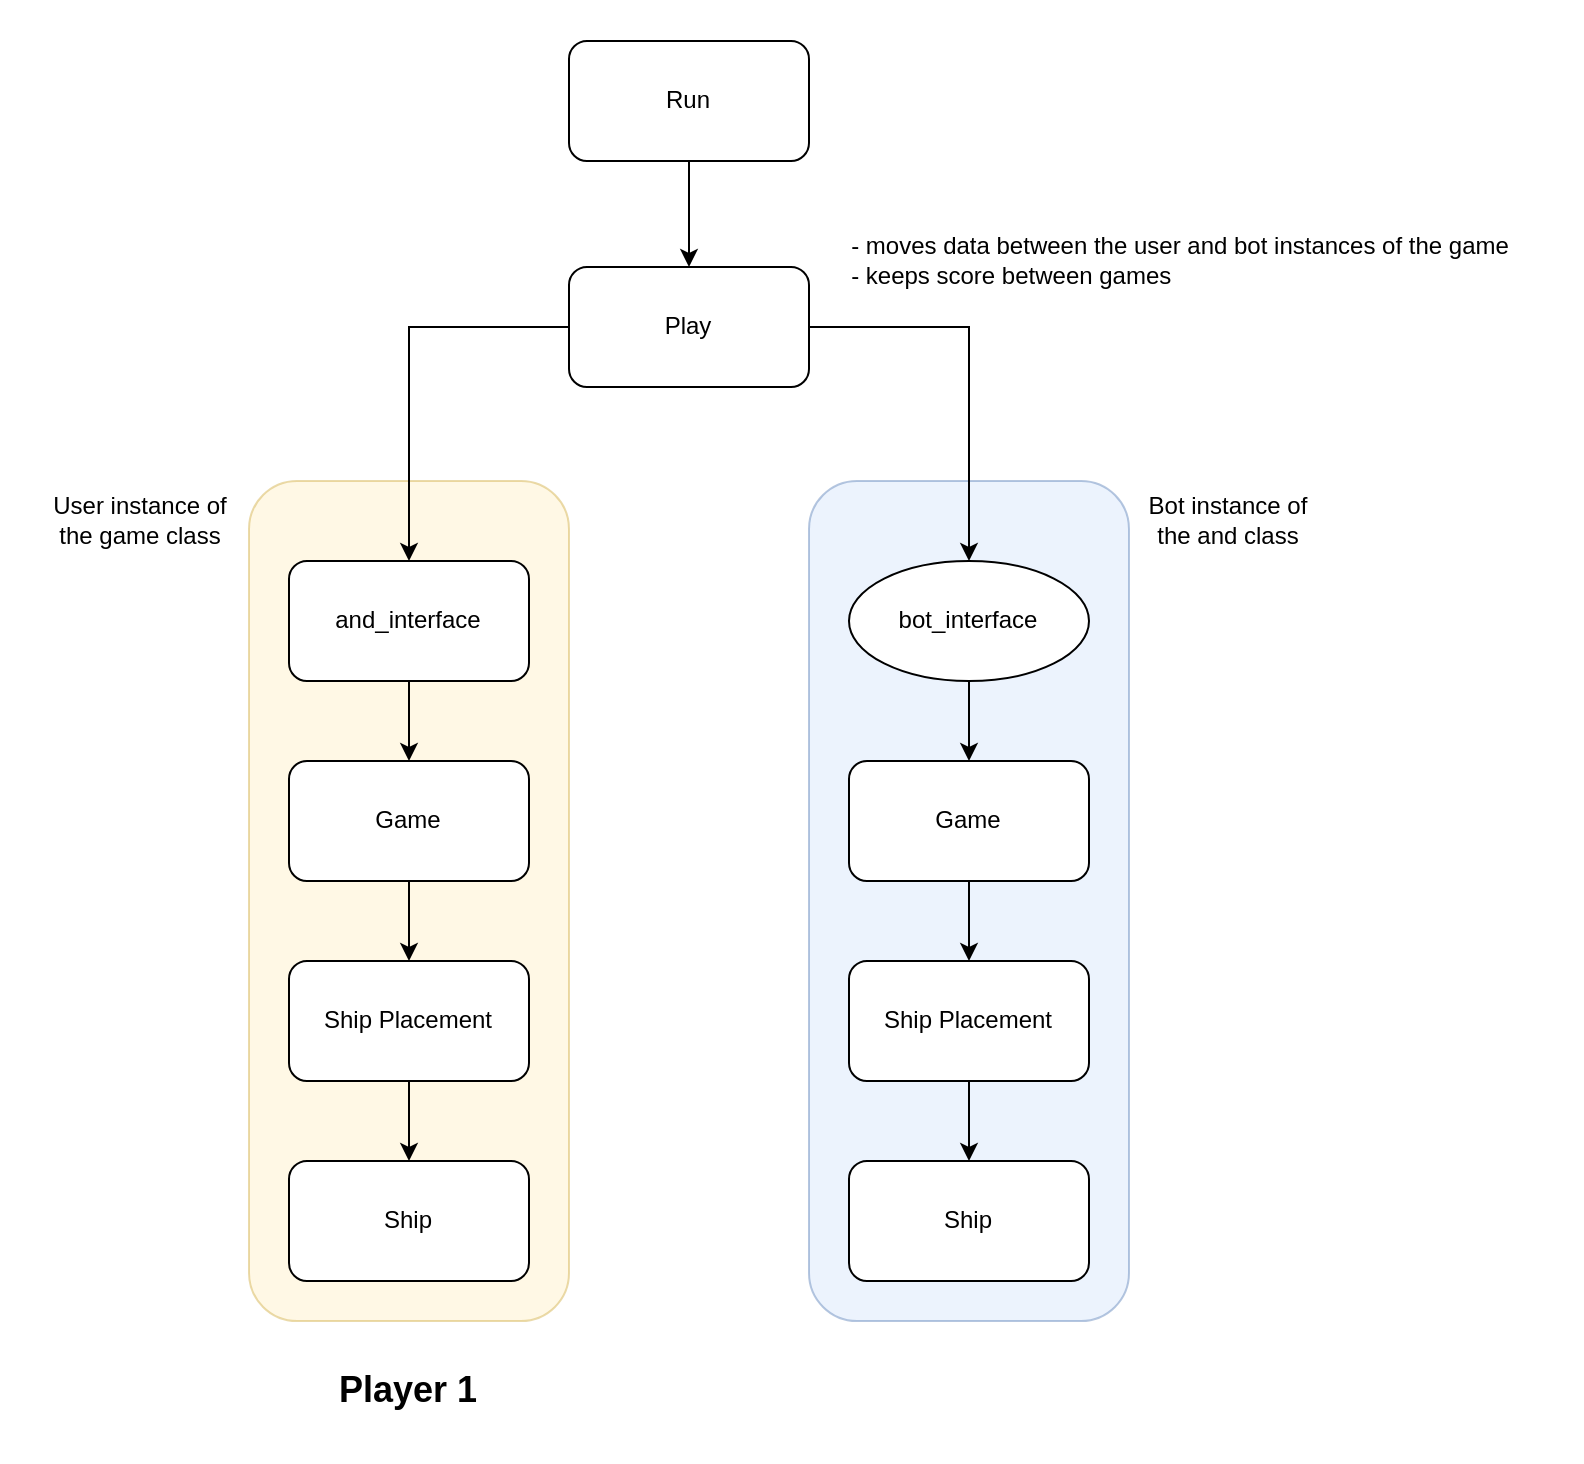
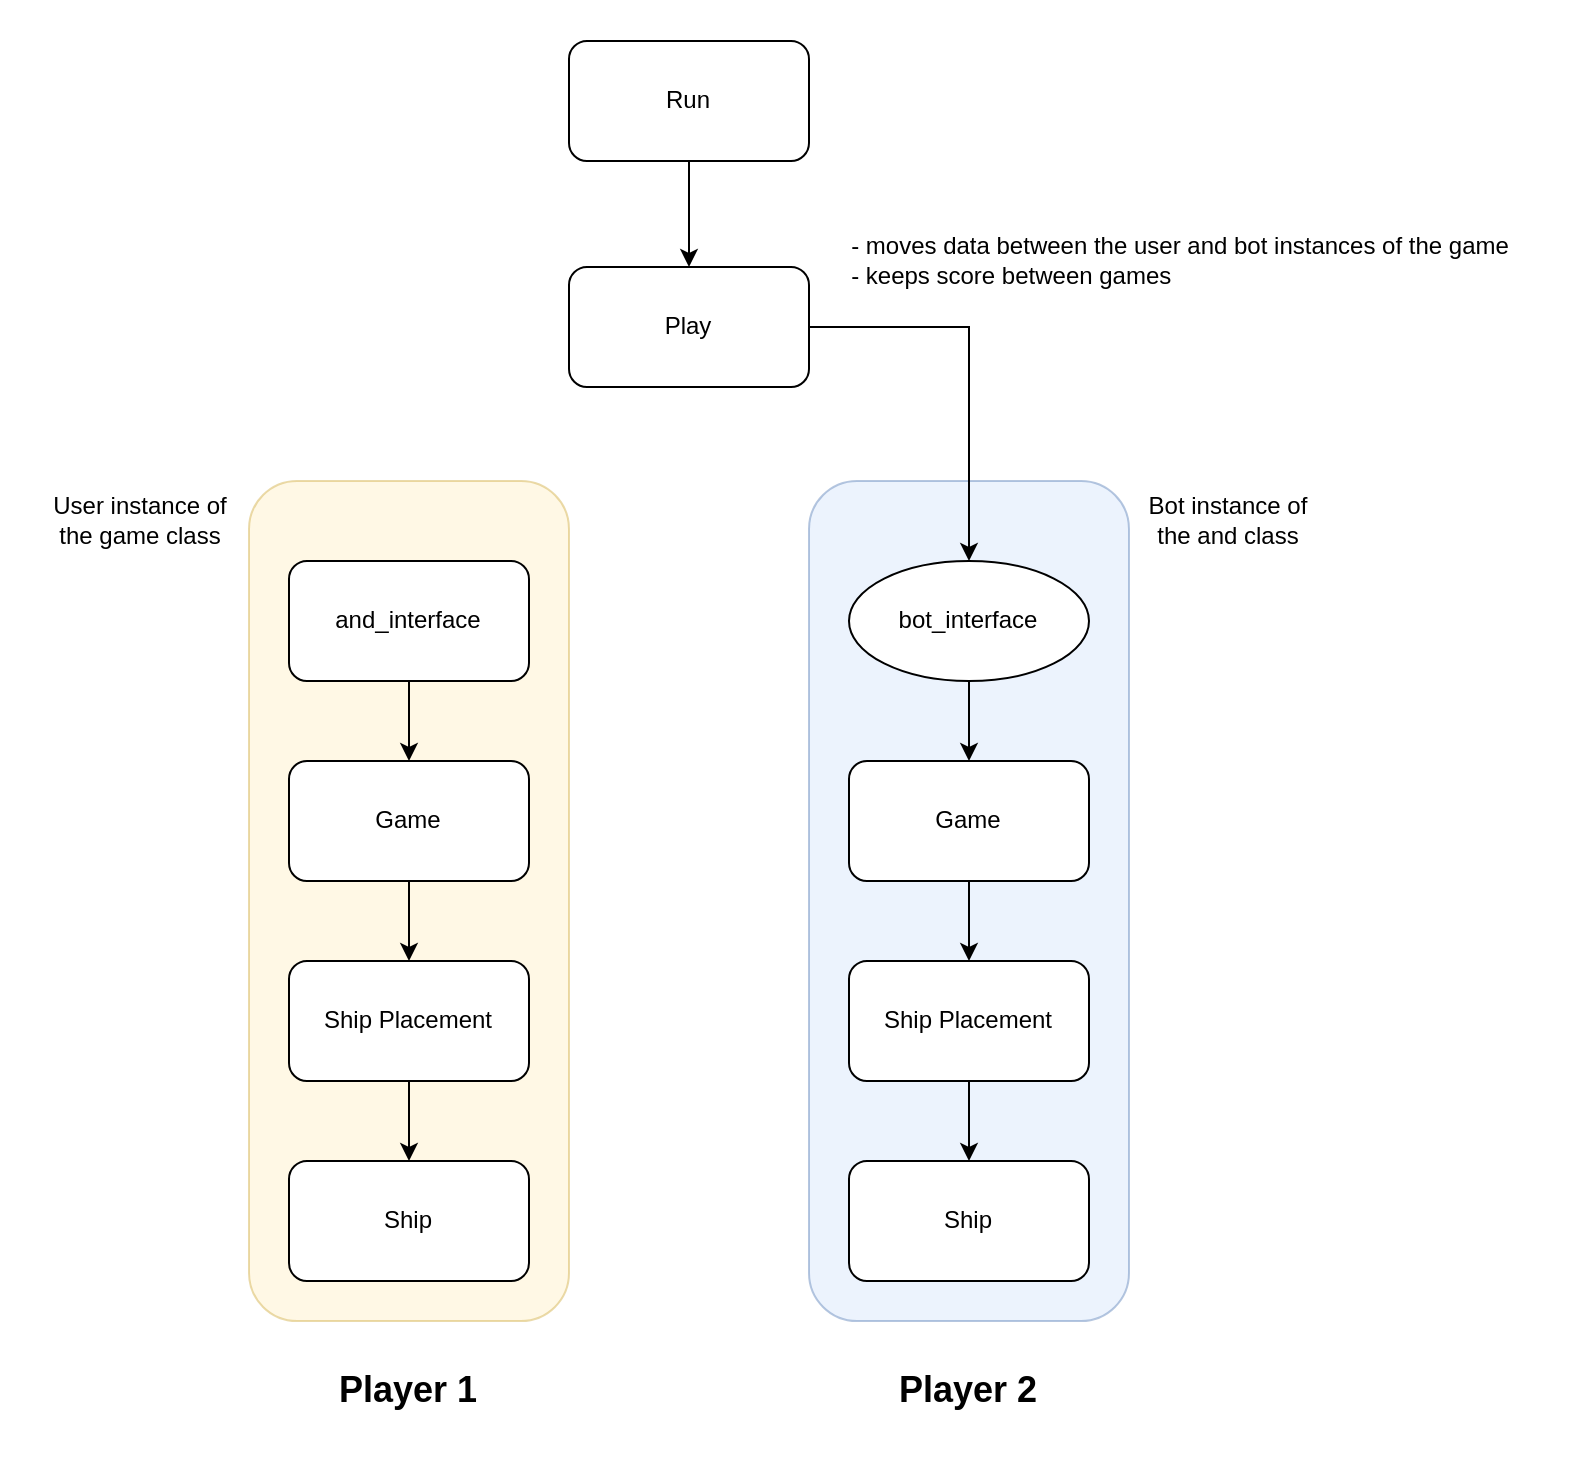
(409, 357) -> none
none -> (969, 1391)
